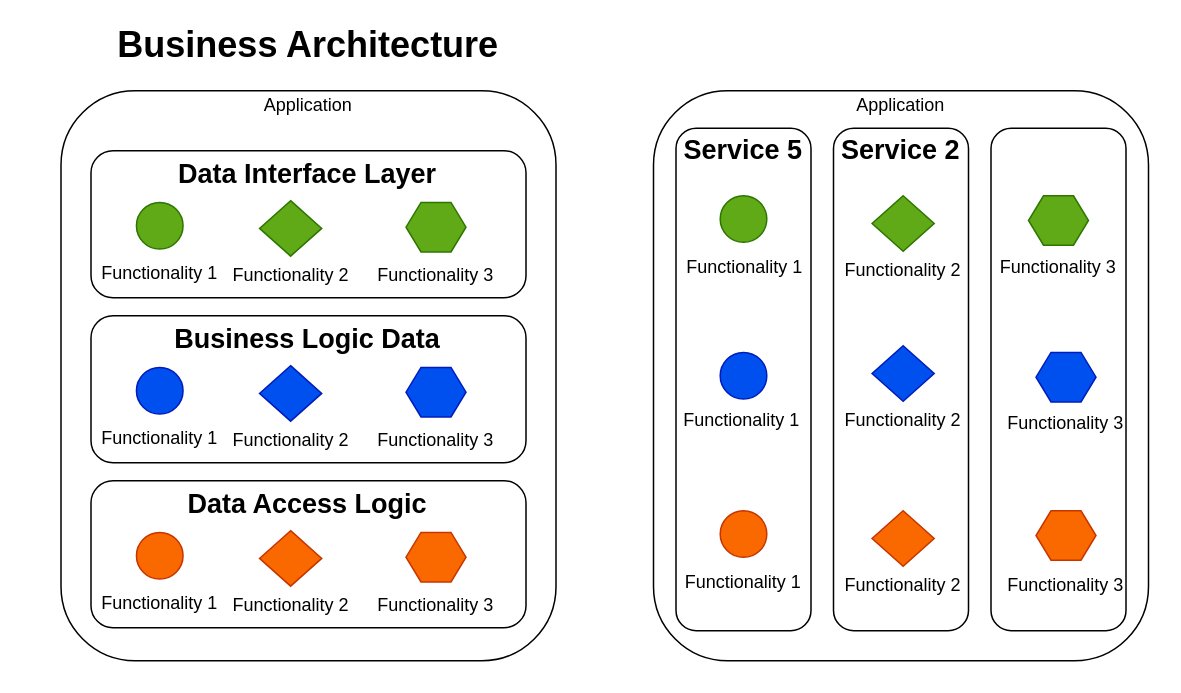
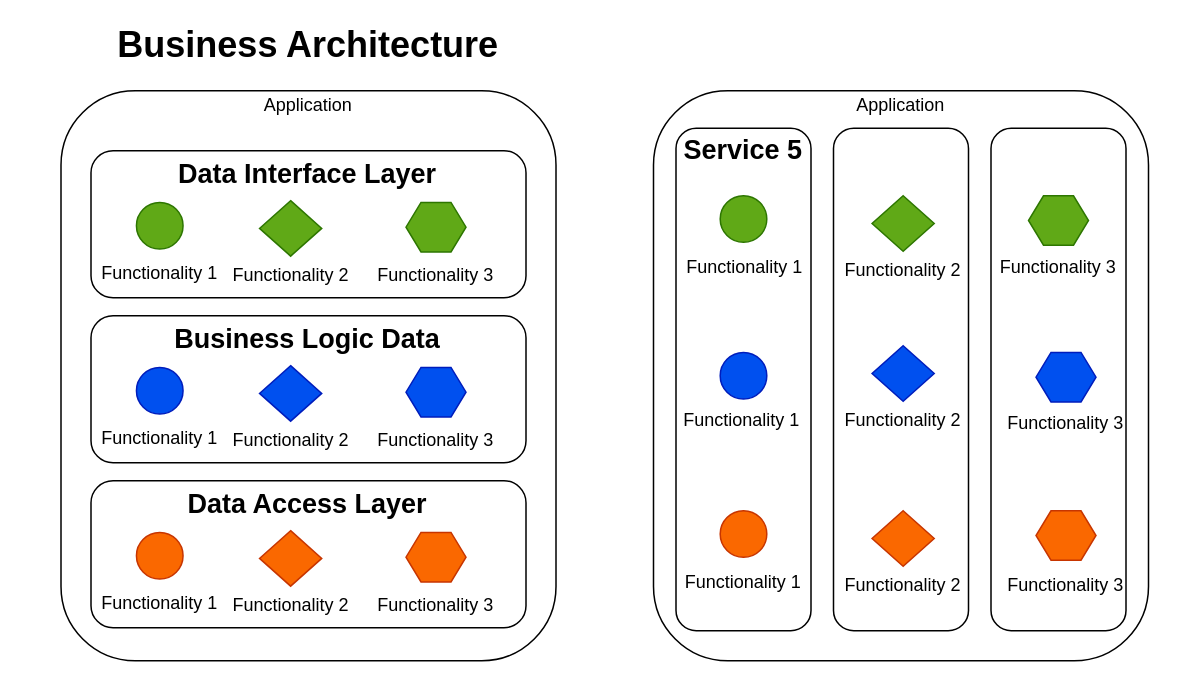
(901, 151) -> none
(308, 505) -> (308, 505)
